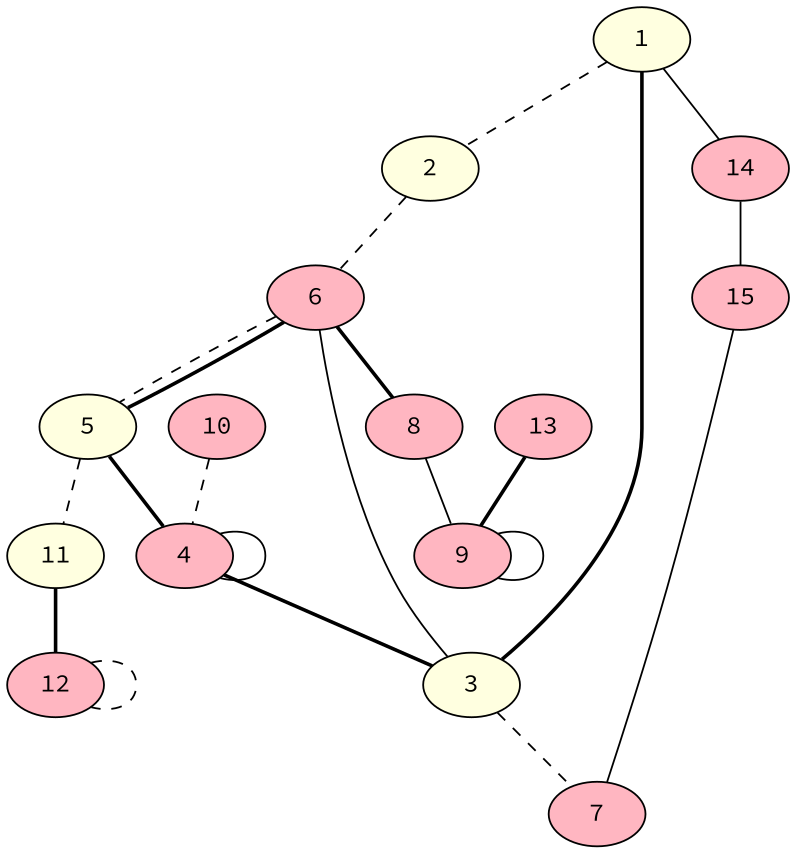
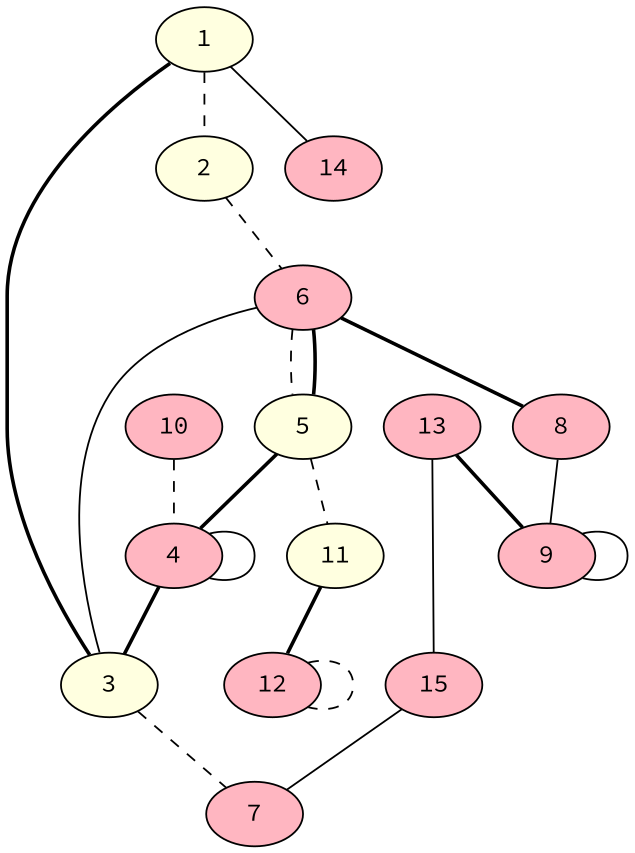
(741, 233) -> (433, 556)
